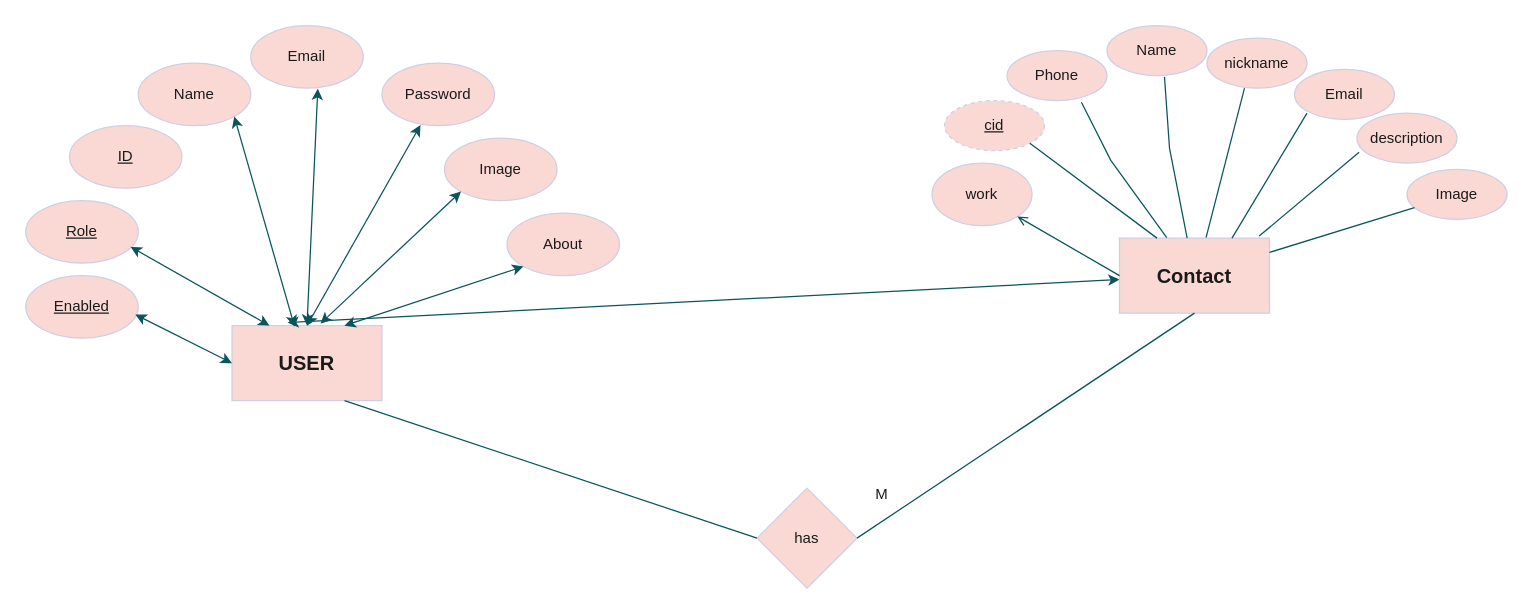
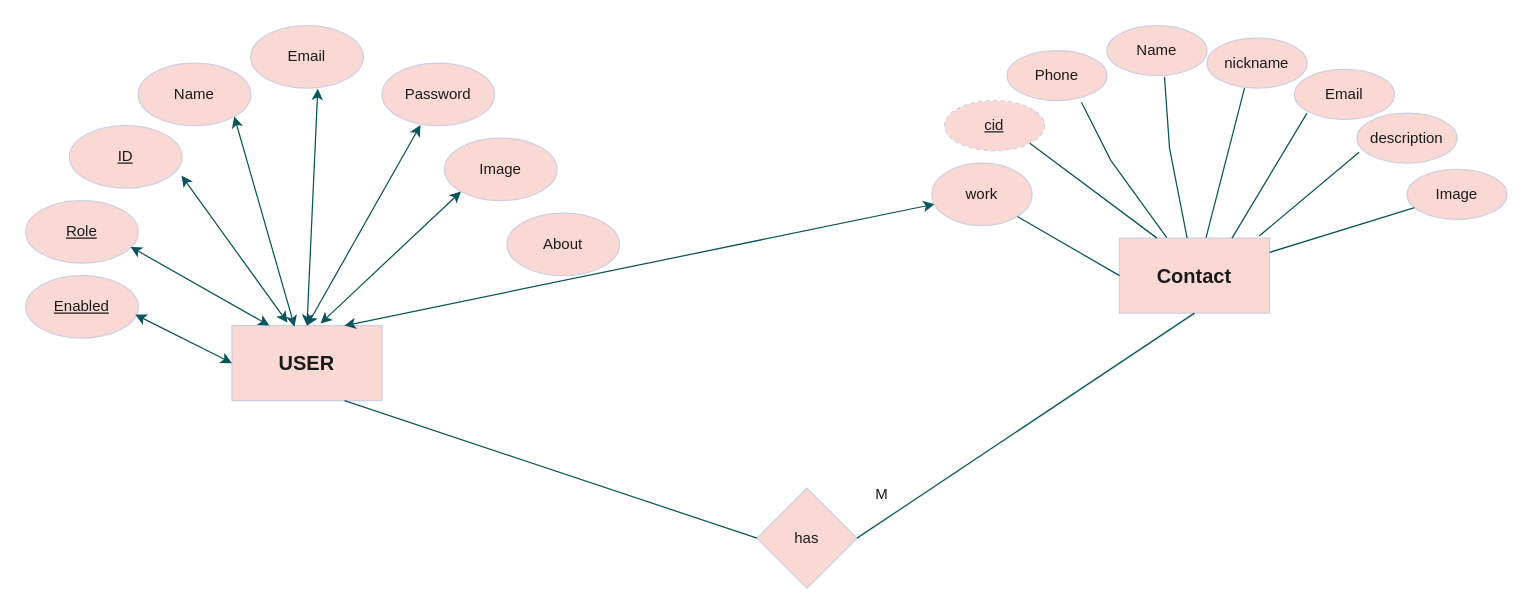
(1022, 219) -> (1021, 218)
(442, 293) -> (658, 261)
(754, 298) -> (235, 250)
